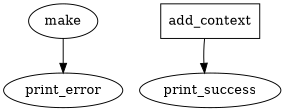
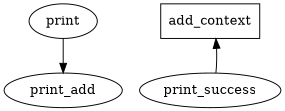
(63, 21) -> (63, 21)
(204, 51) -> (217, 61)
(63, 90) -> (63, 90)
